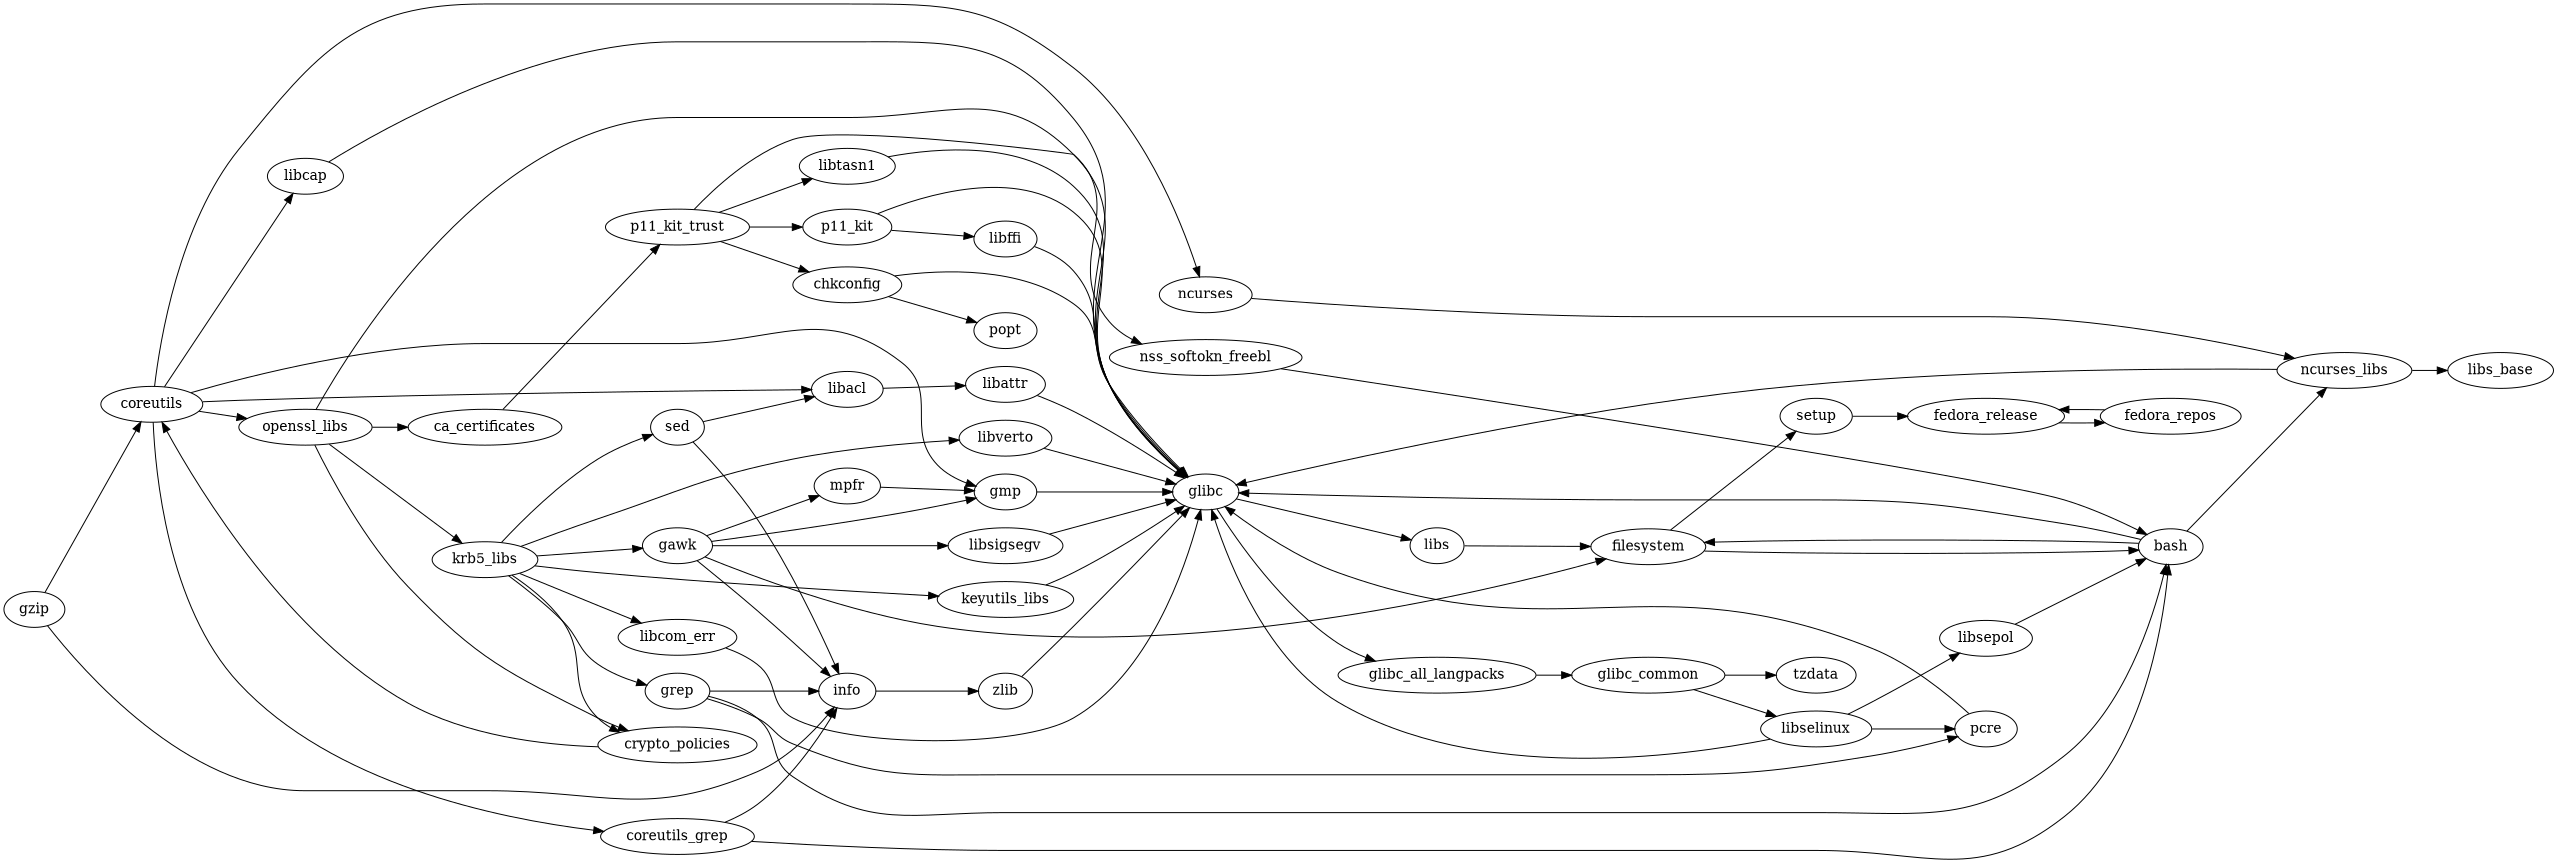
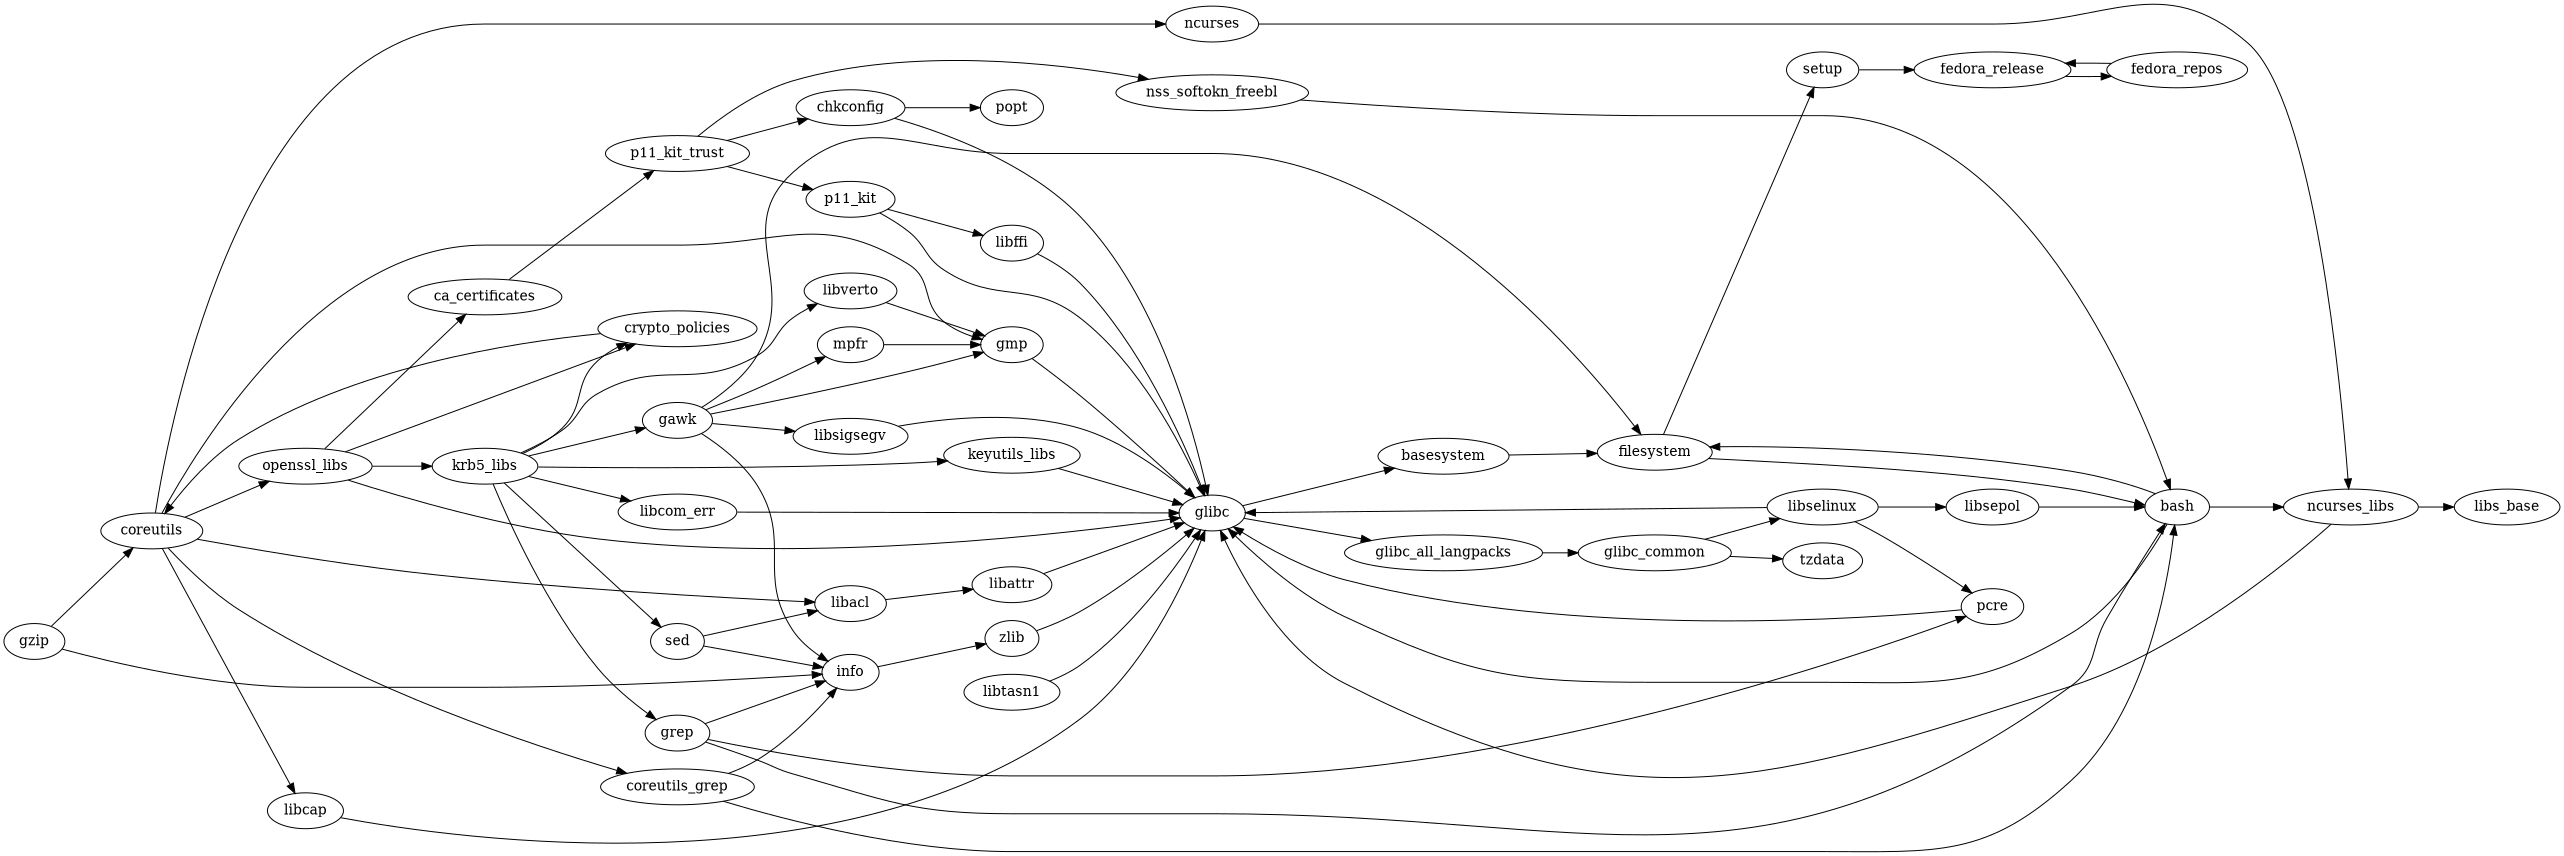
(761, 197) -> none
(1105, 465) -> (931, 318)
(1437, 546) -> (1443, 456)
